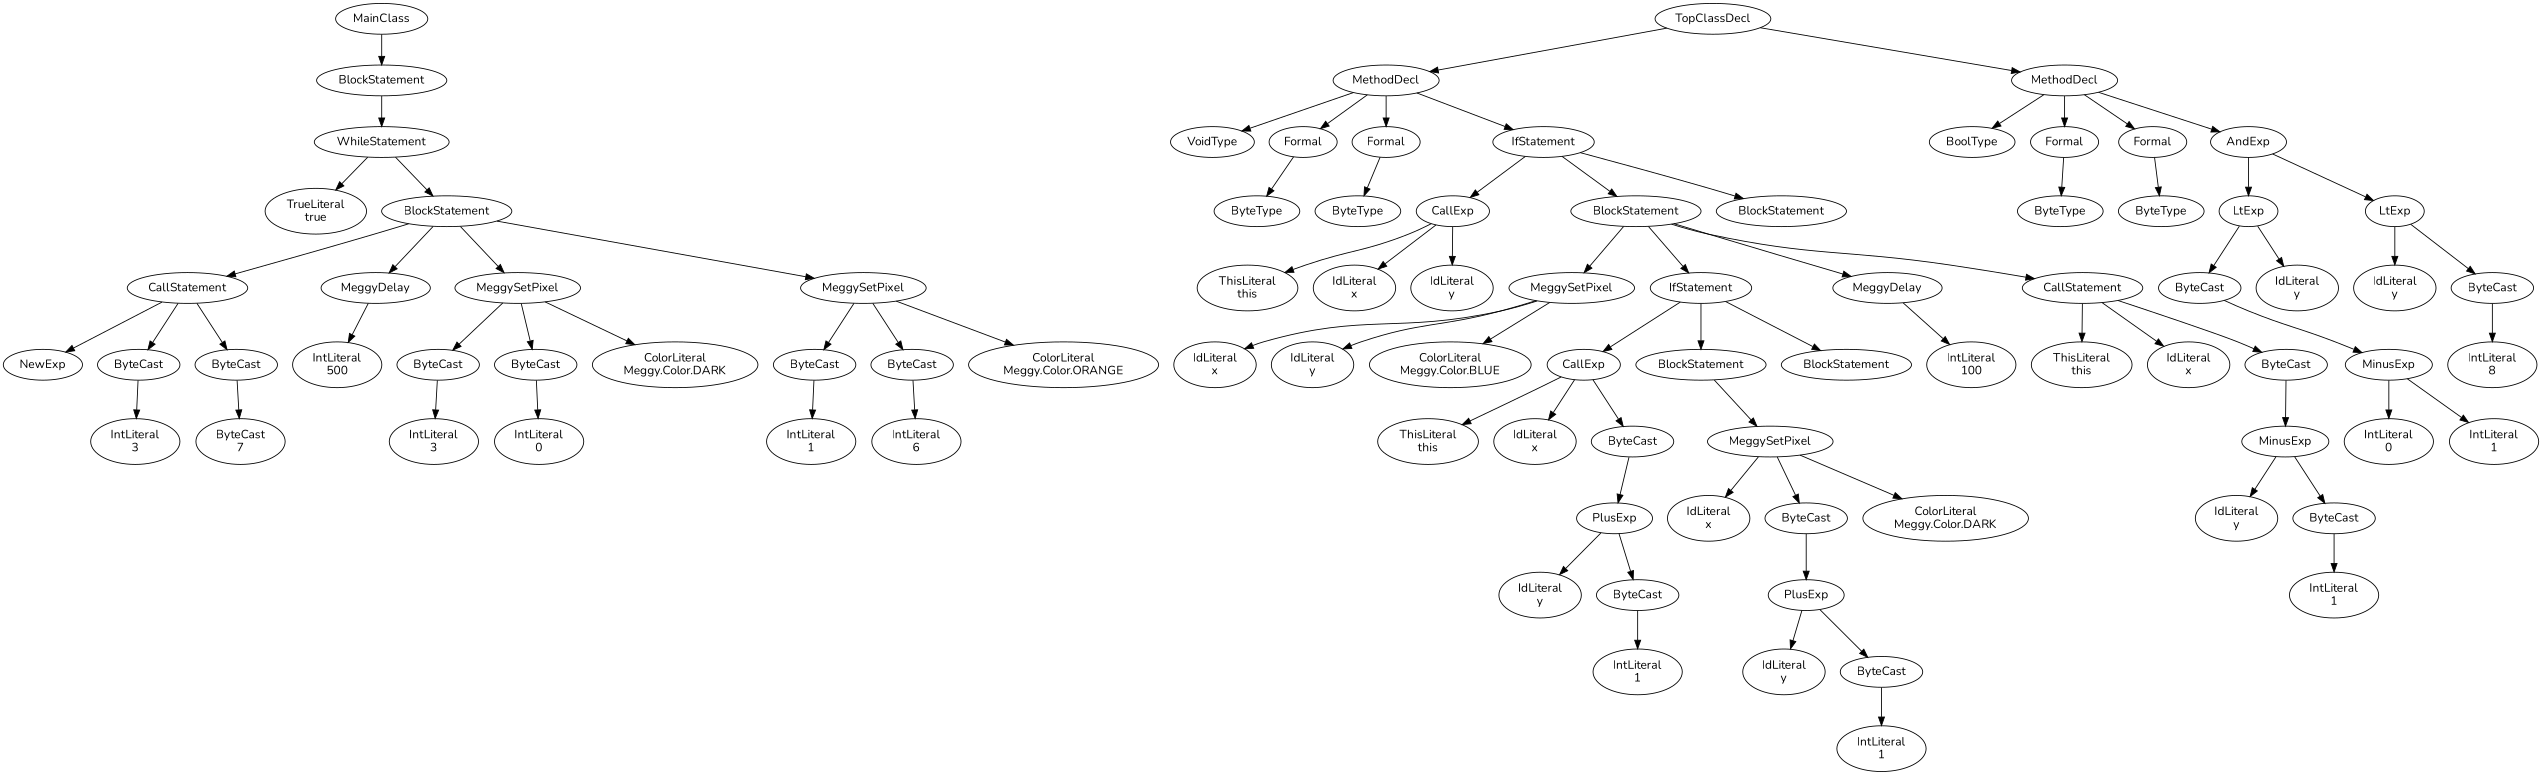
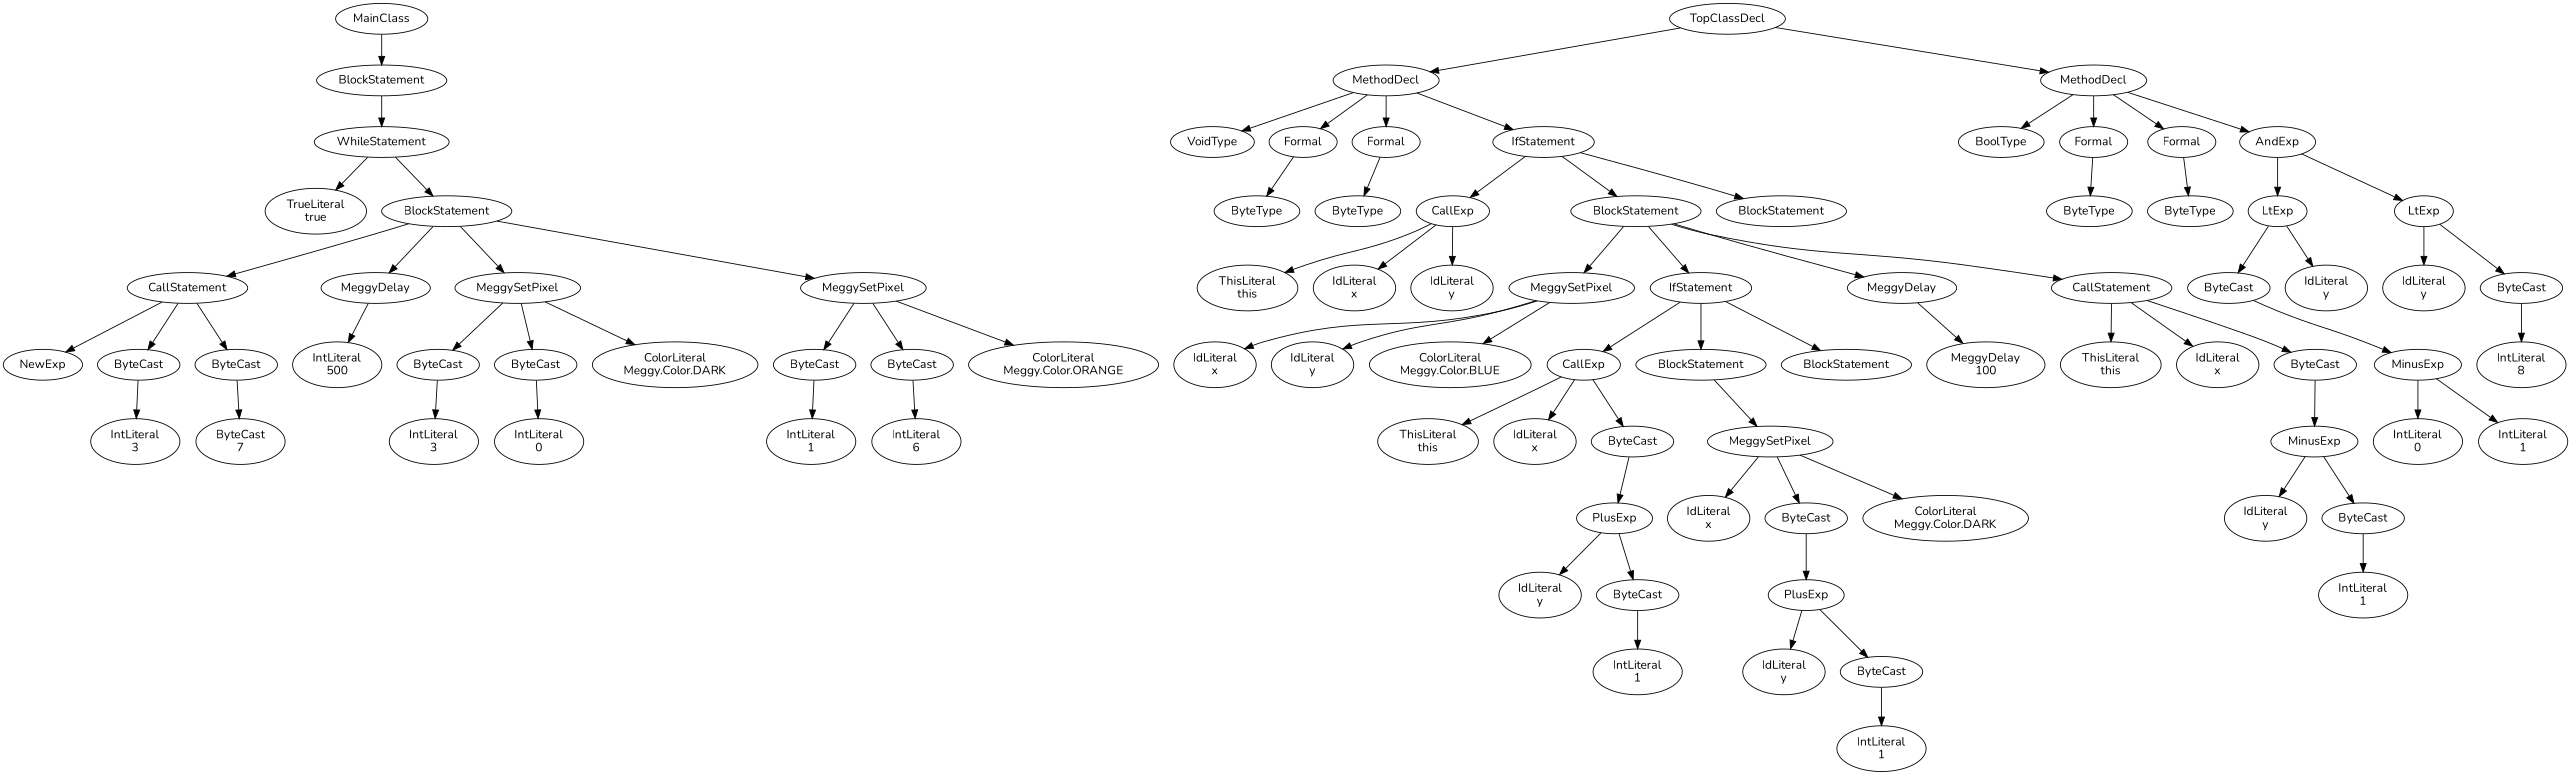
(1971, 365) -> (1986, 365)
